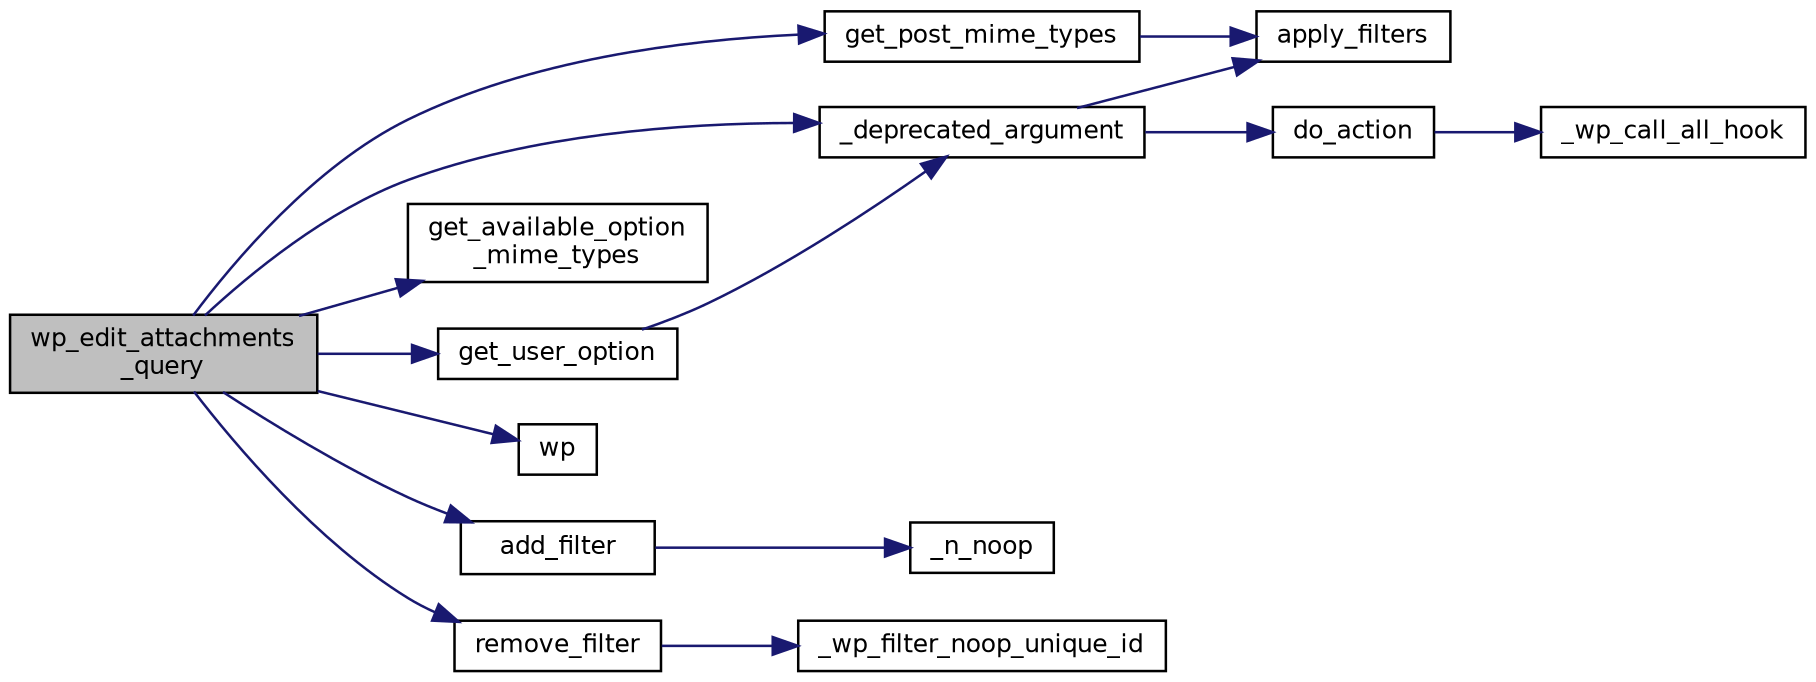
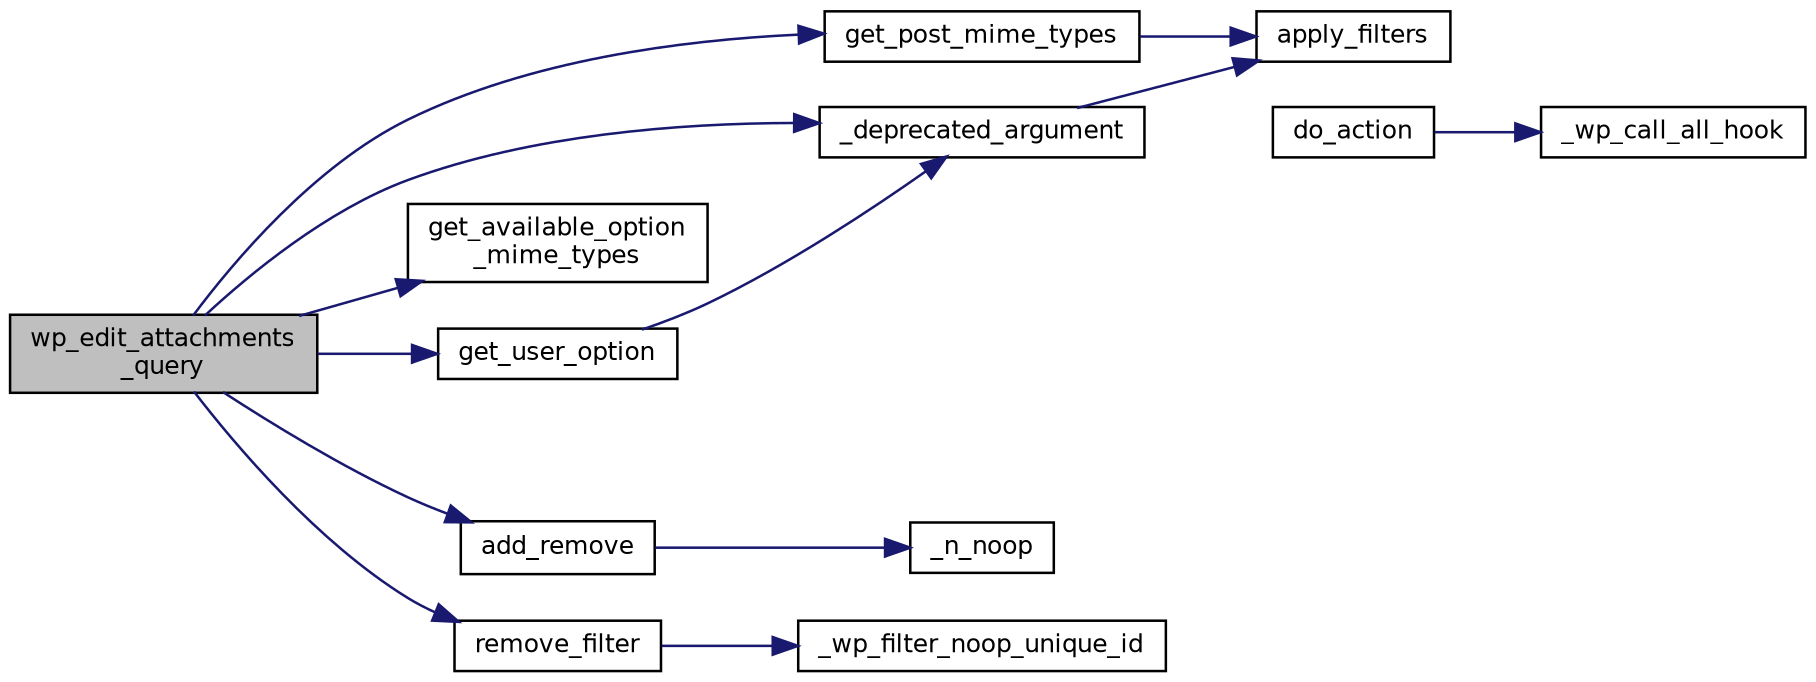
(1196, 132) -> none
(558, 449) -> none
(558, 548) -> (558, 548)
